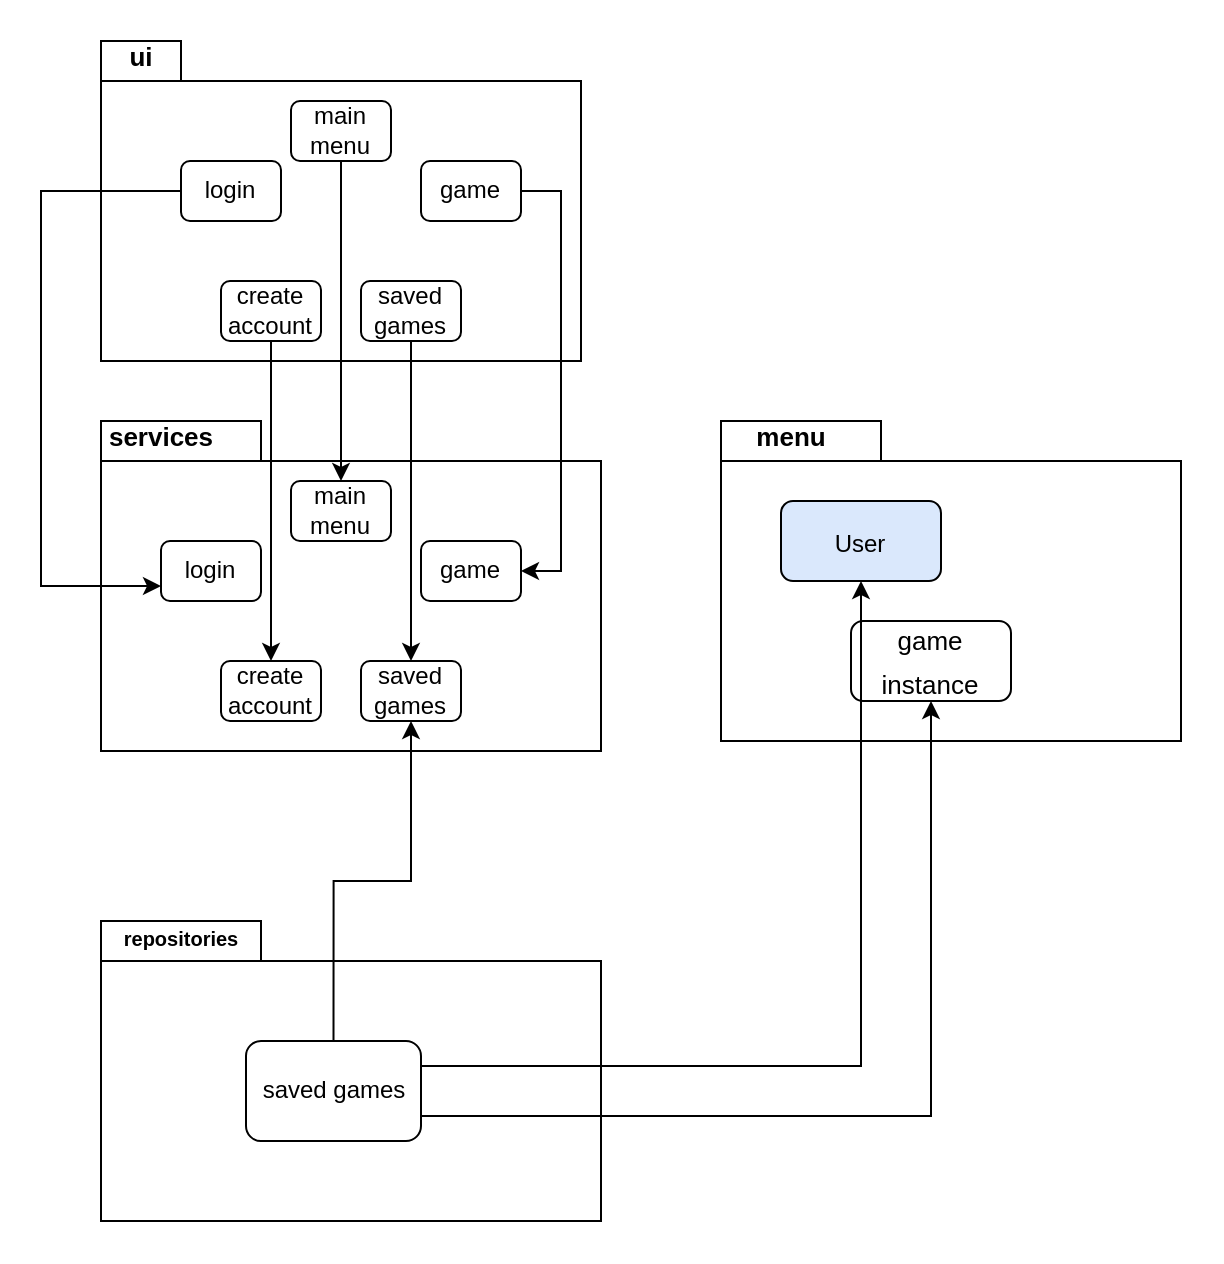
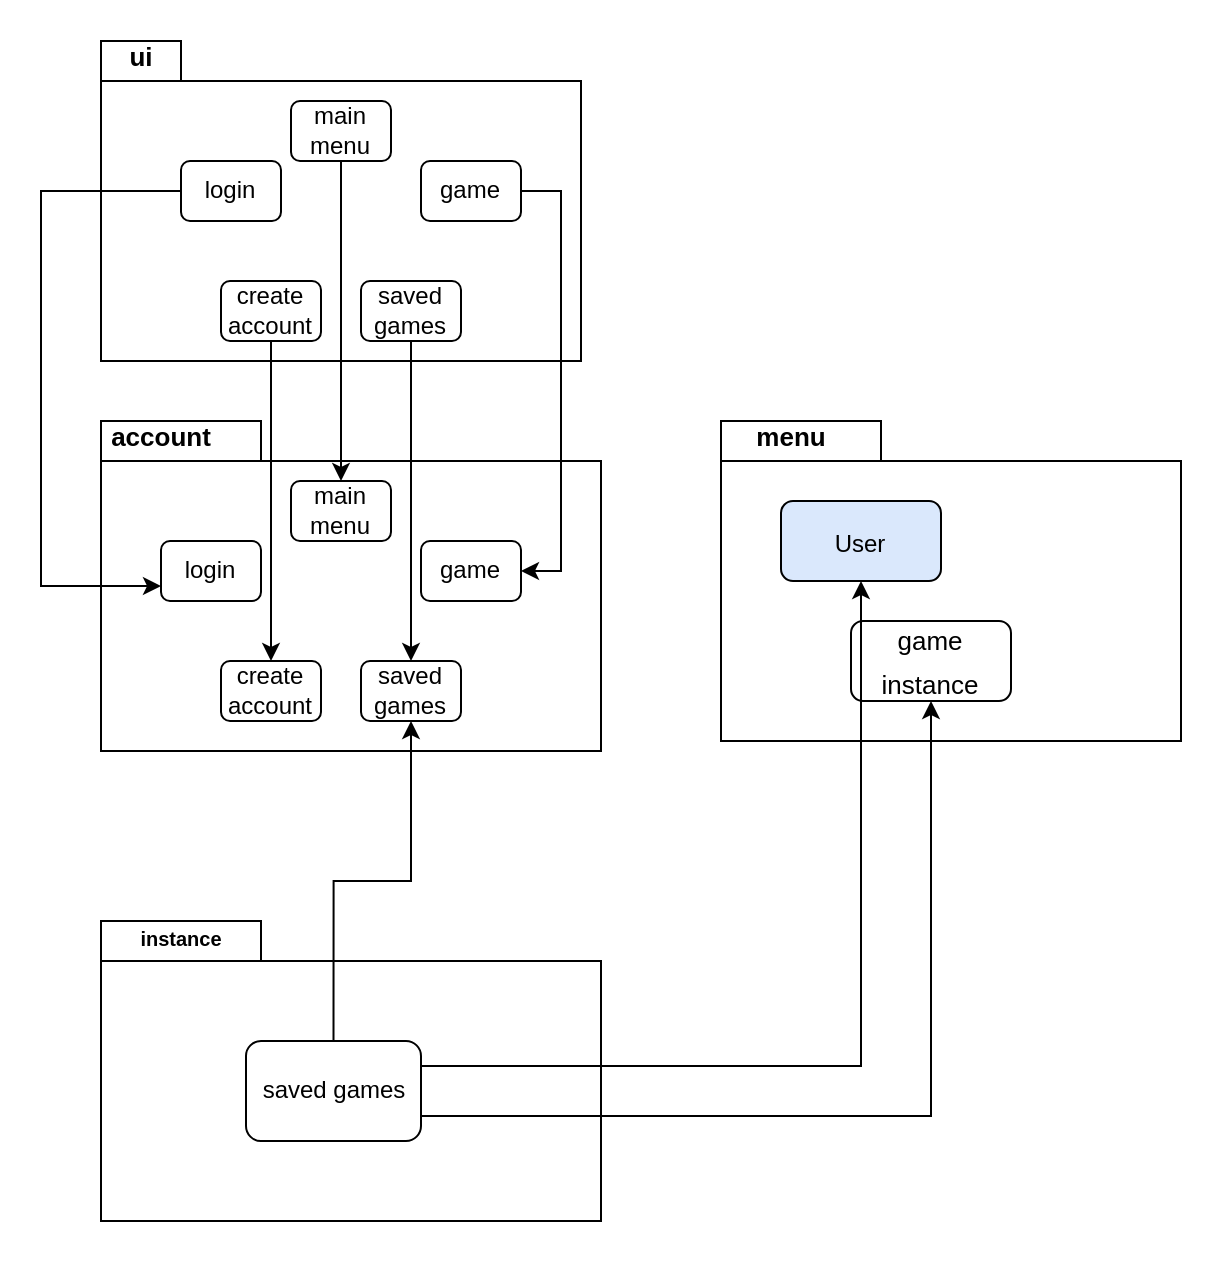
(162, 431) -> (162, 431)
(182, 931) -> (182, 931)
